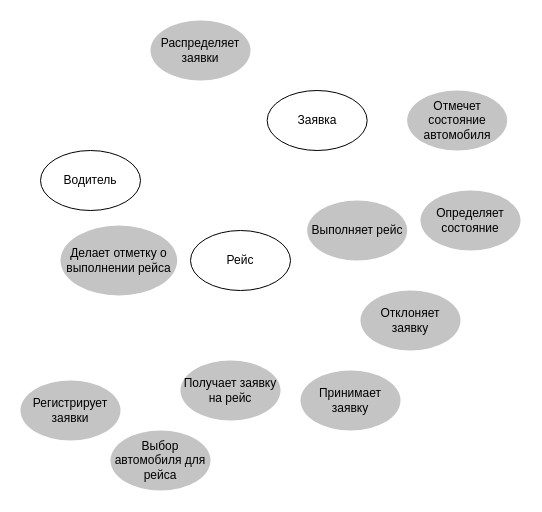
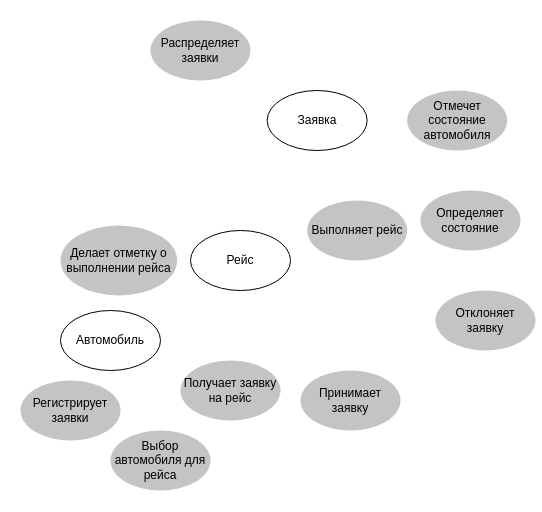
(91, 181) -> none
(411, 321) -> (486, 321)
none -> (111, 341)
